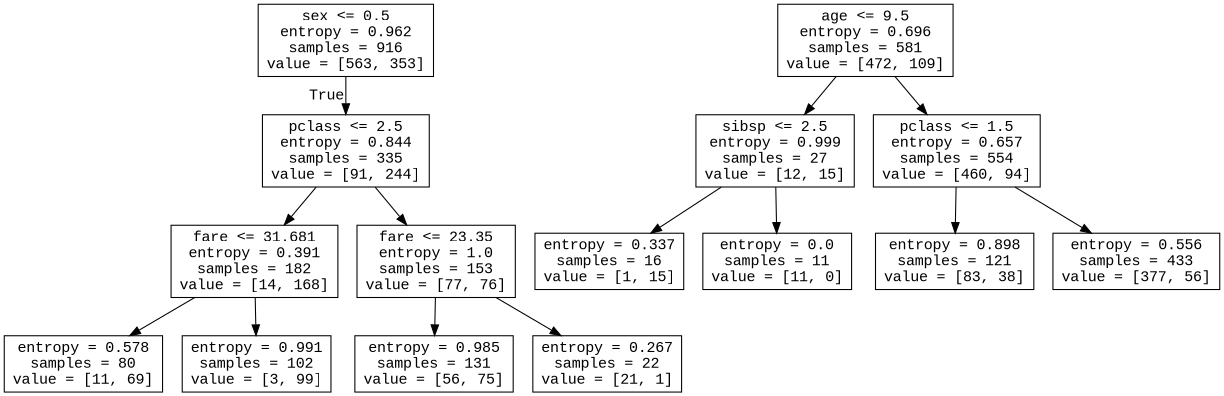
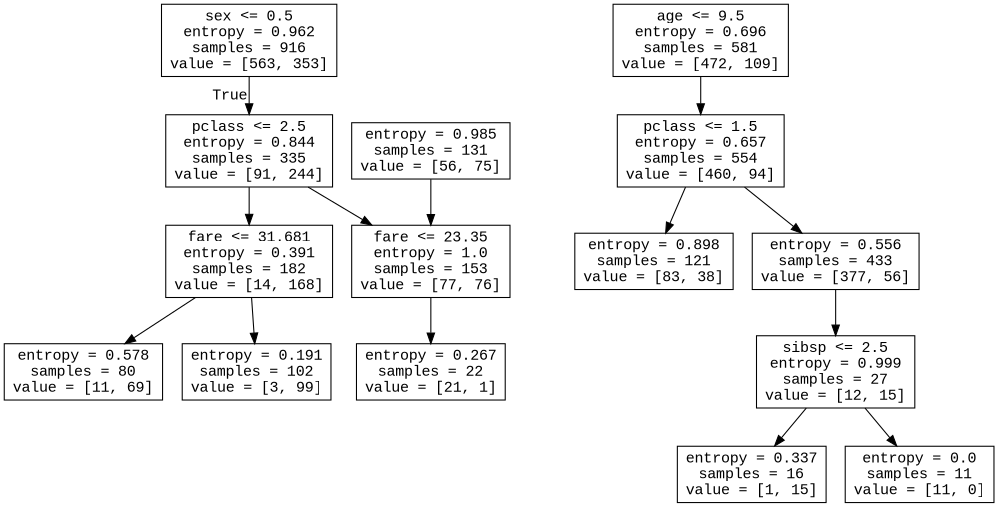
(824, 91) -> (836, 307)
(435, 311) -> (431, 197)
(257, 364) -> (257, 372)
